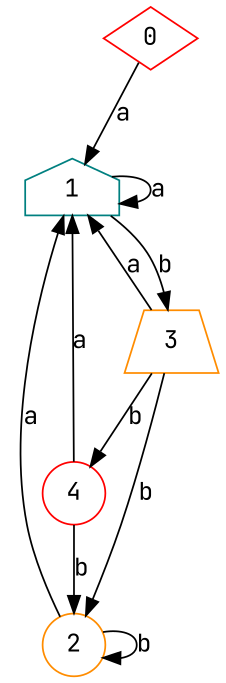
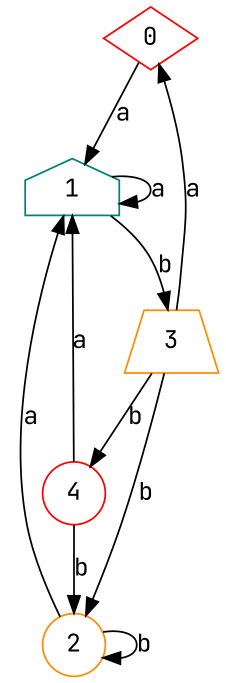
(125, 270) -> (185, 195)
